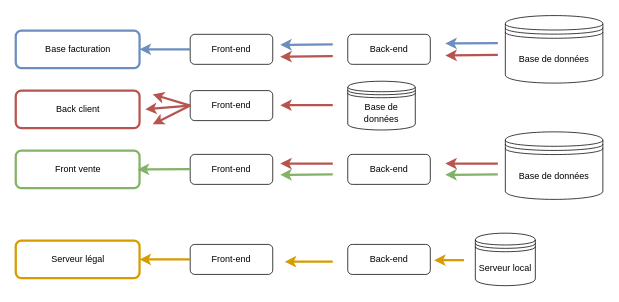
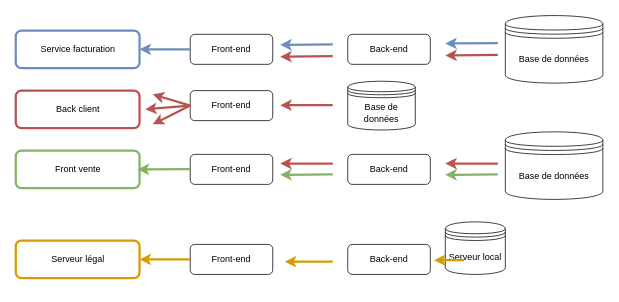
(78, 49) -> (78, 49)
(505, 259) -> (475, 248)
